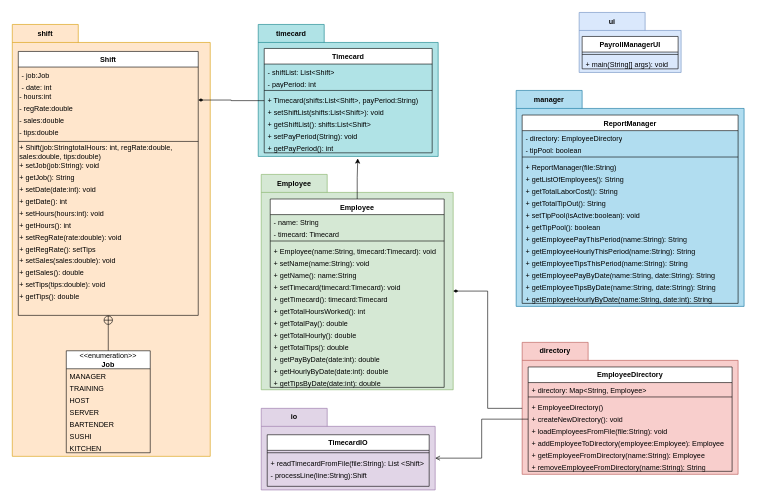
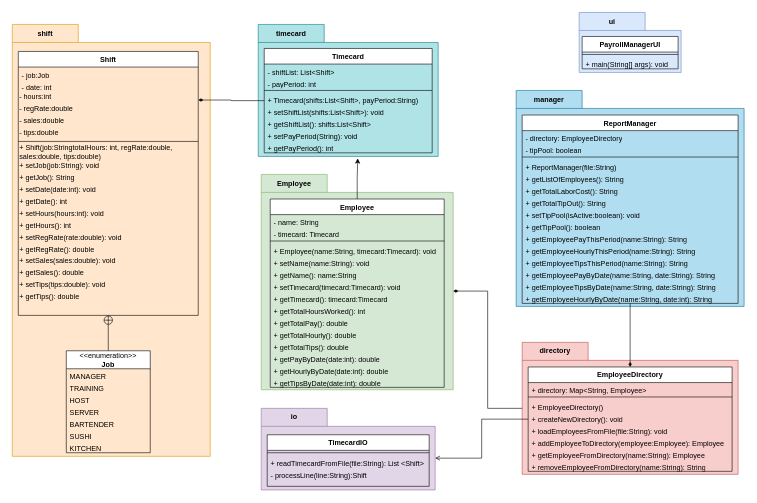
(62, 249) -> (60, 249)
none -> (630, 361)
